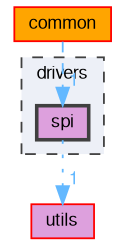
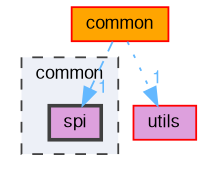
(63, 74) -> (70, 74)
(63, 165) -> (139, 65)
